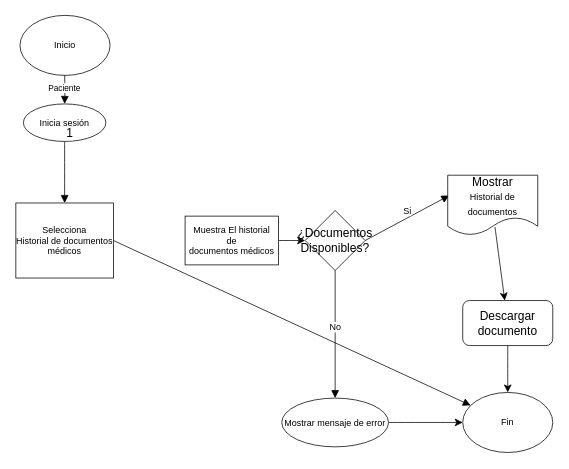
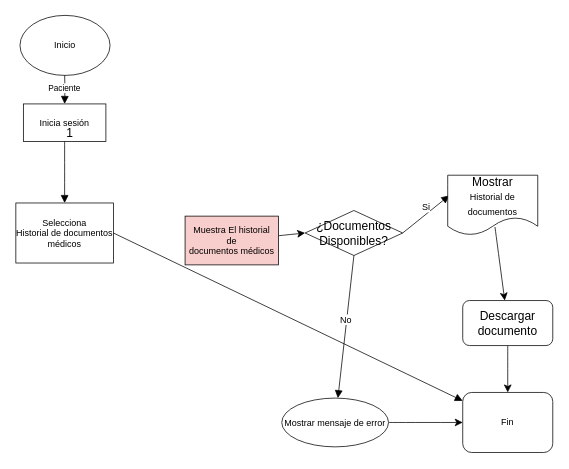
(65, 123) -> (65, 123)
(65, 240) -> (65, 233)
(232, 240) -> (232, 240)
(335, 240) -> (354, 233)
(507, 422) -> (507, 422)
